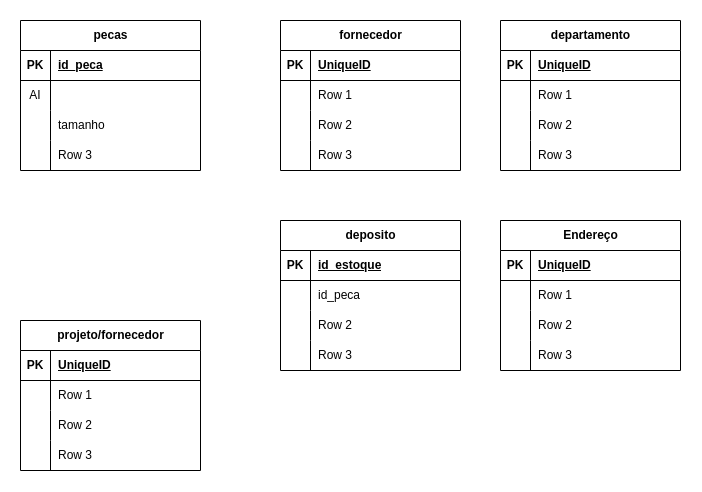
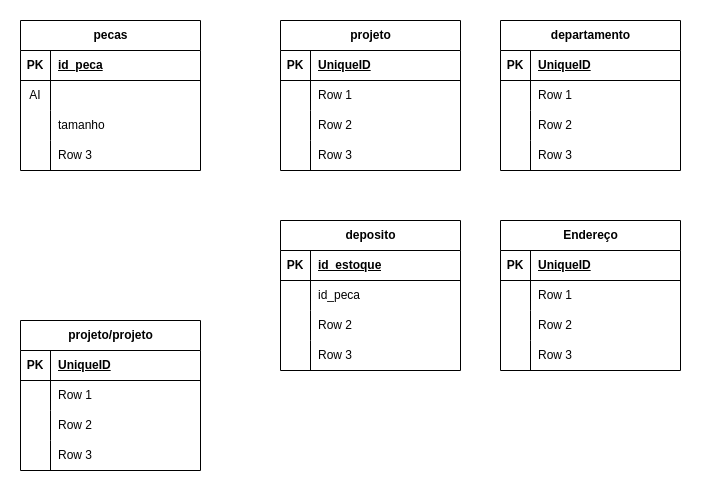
(371, 36) -> (371, 36)
(111, 336) -> (111, 336)
